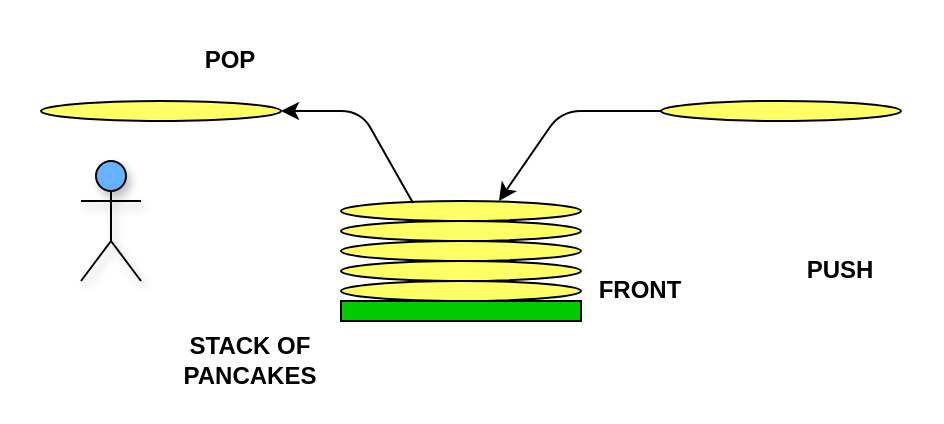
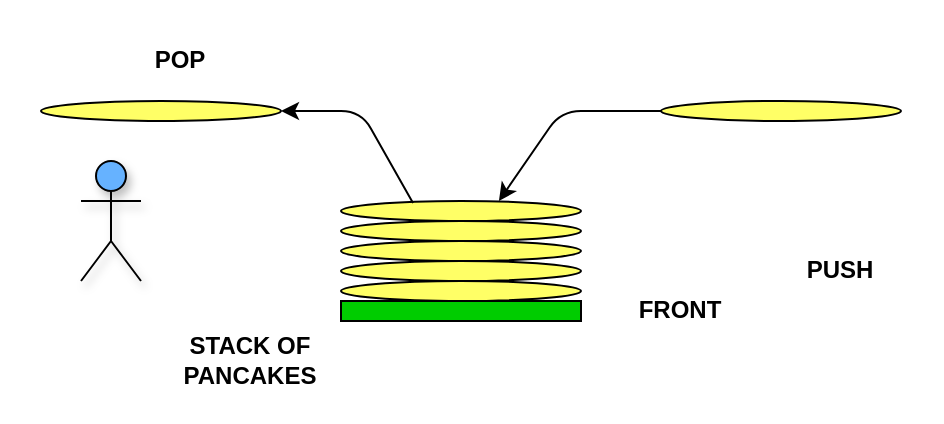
(231, 61) -> (181, 61)
(641, 291) -> (681, 311)
